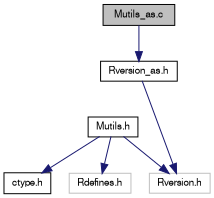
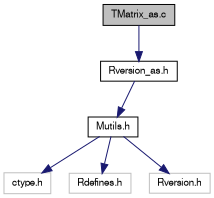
(139, 15) -> (139, 15)
(158, 123) -> (128, 95)
(27, 183) -> (27, 183)
